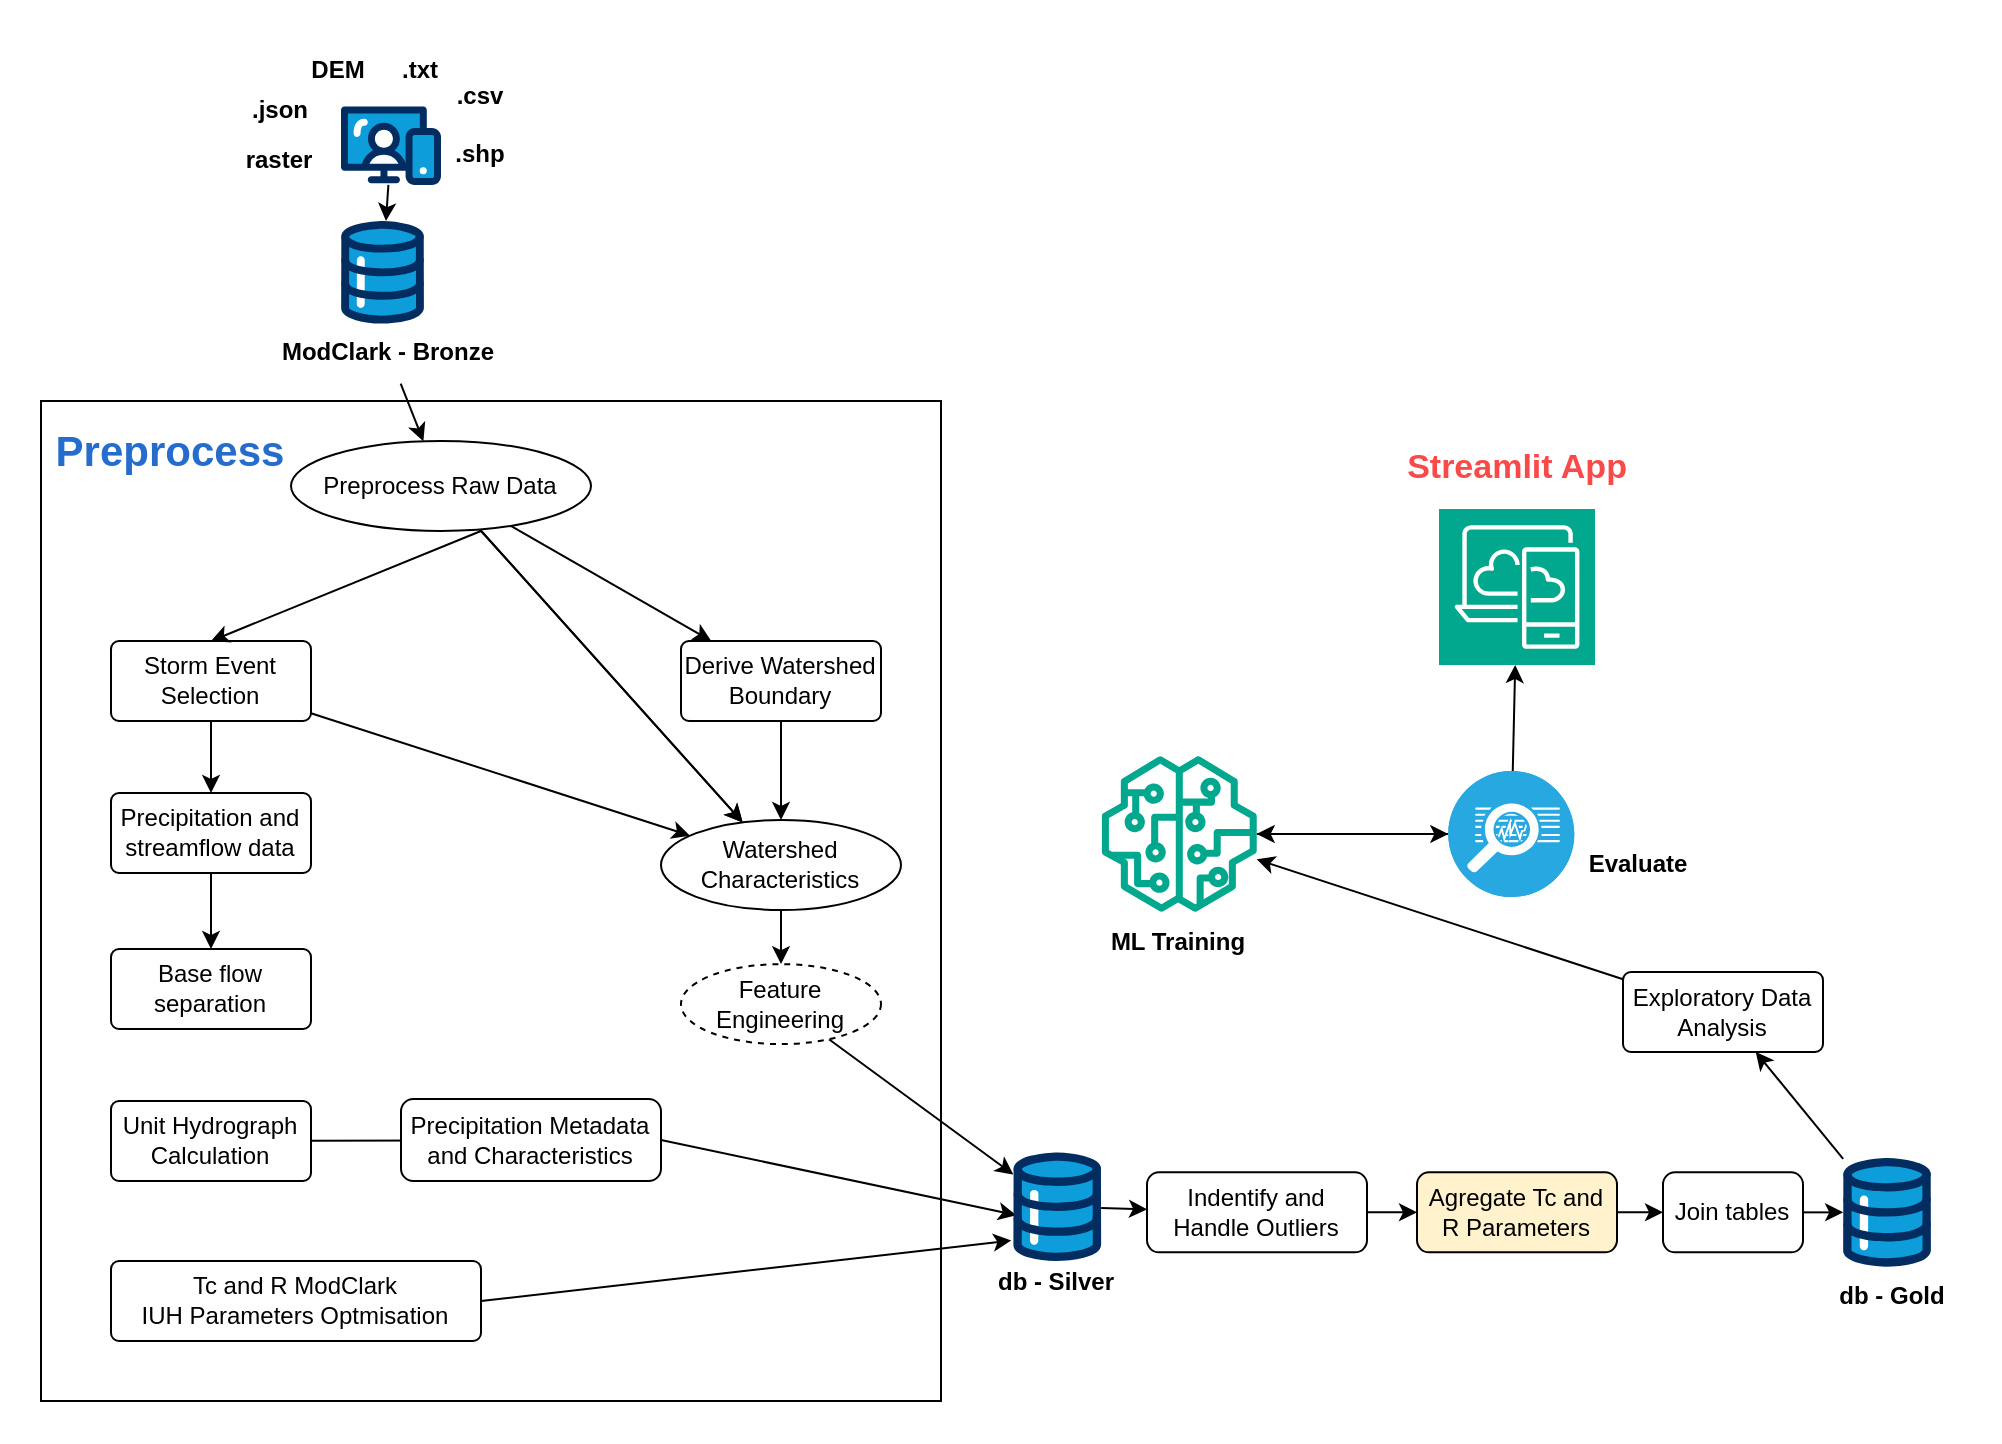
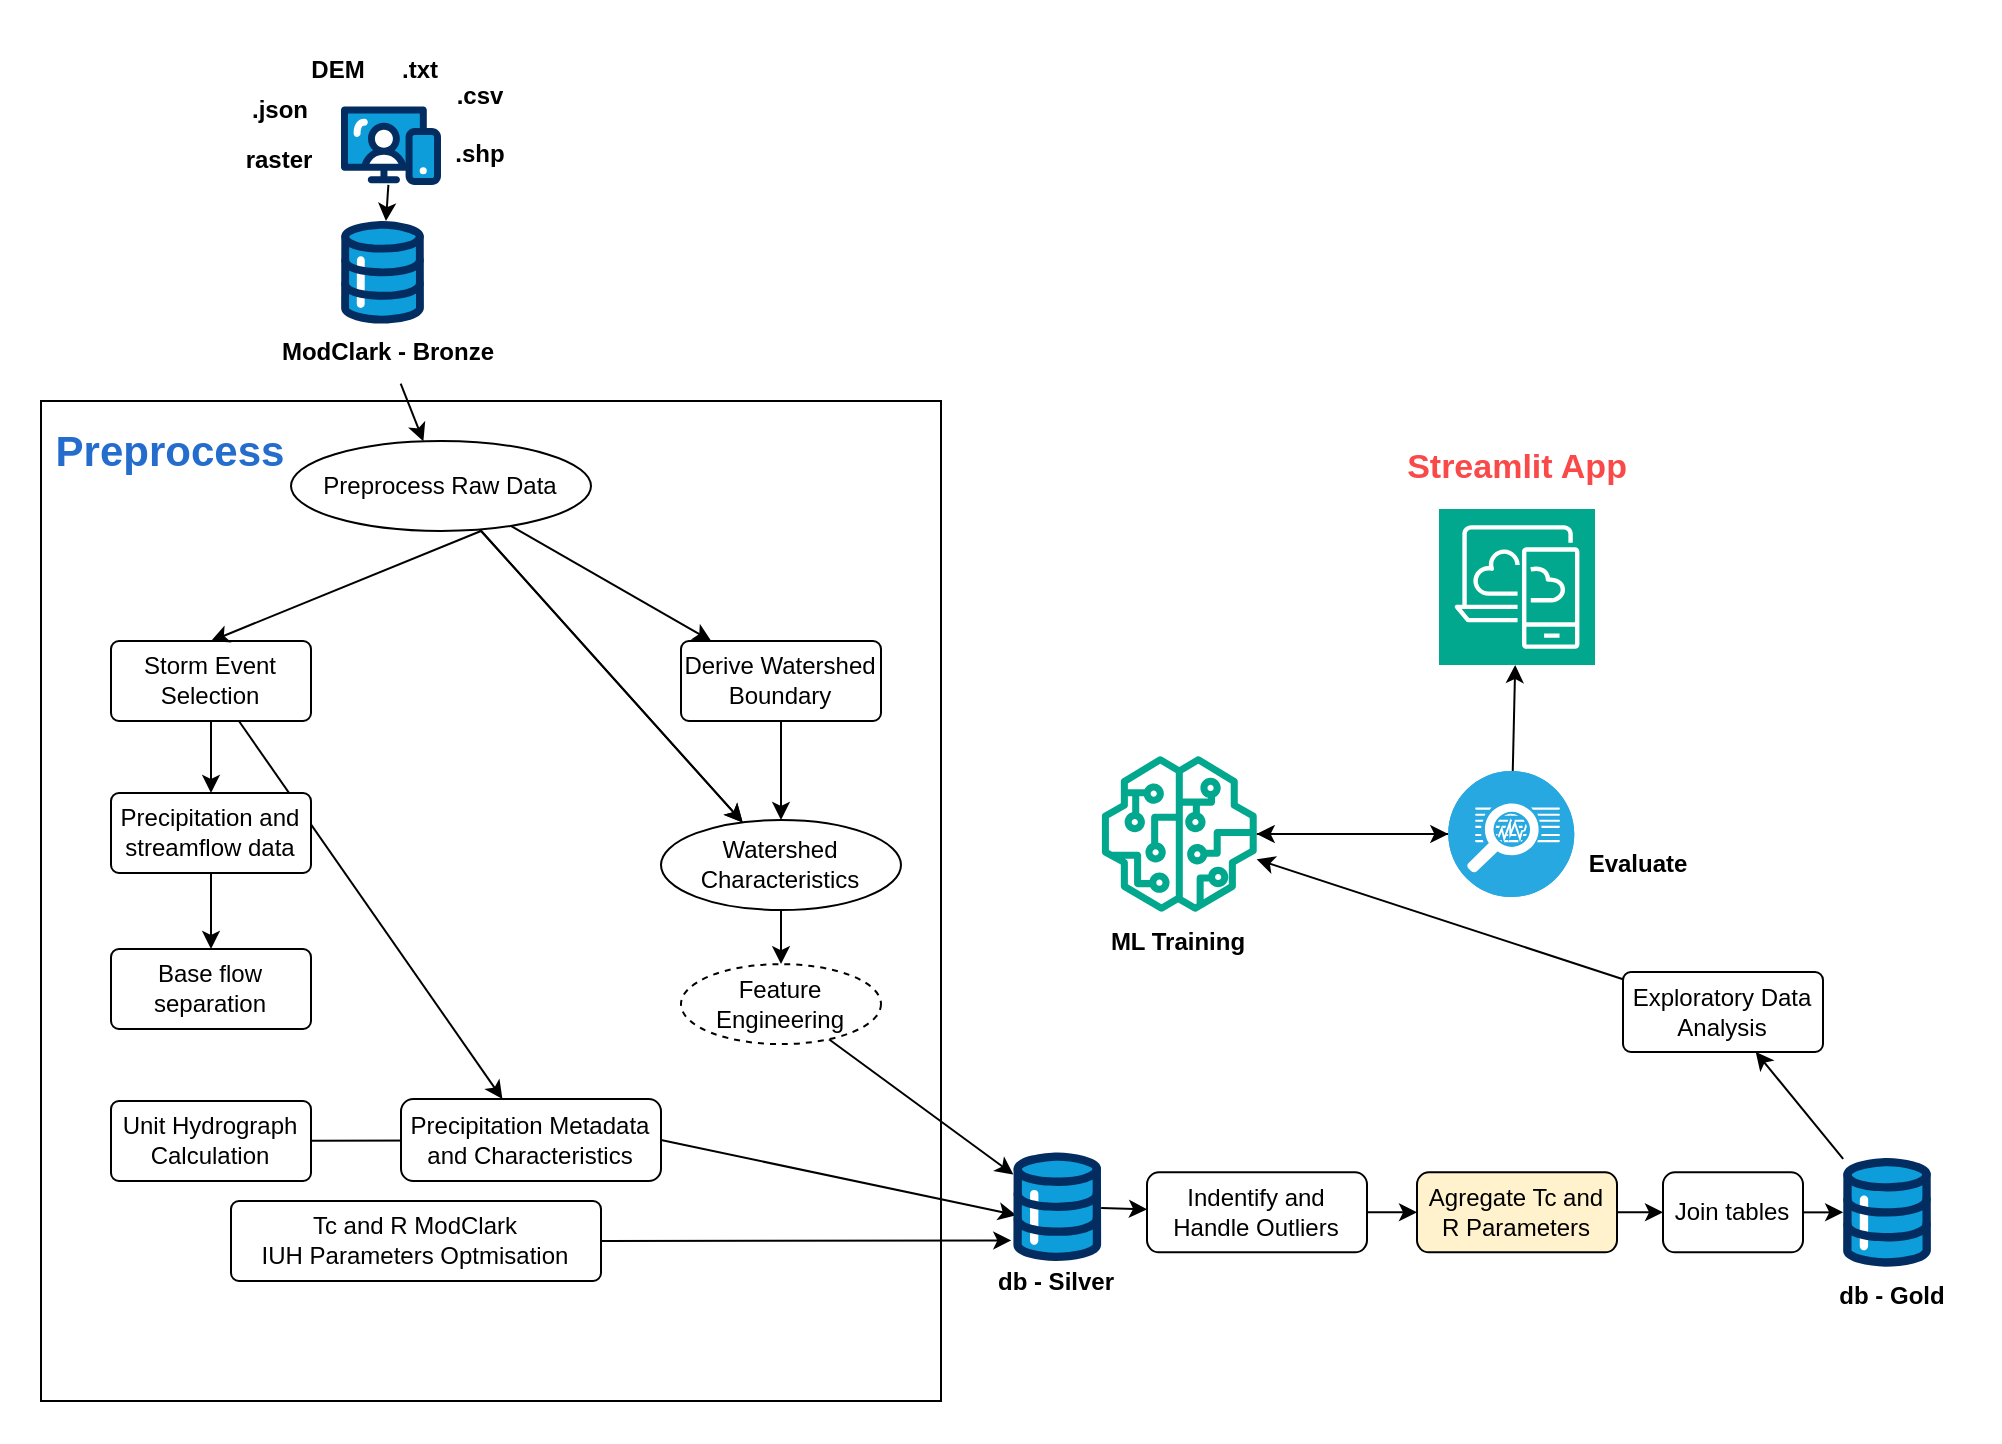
(494, 772) -> (402, 956)
(296, 1301) -> (416, 1241)
